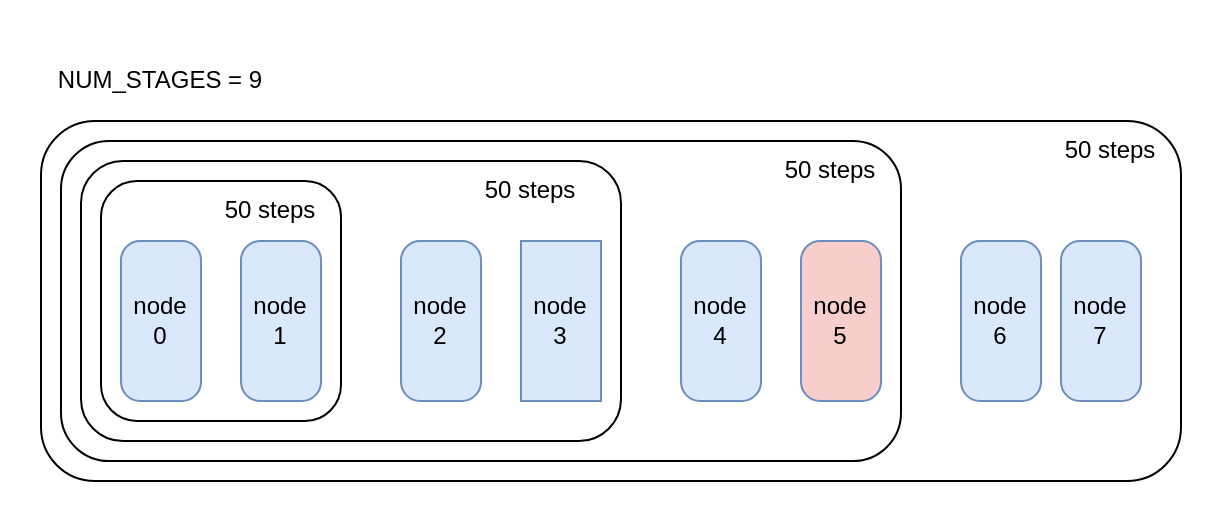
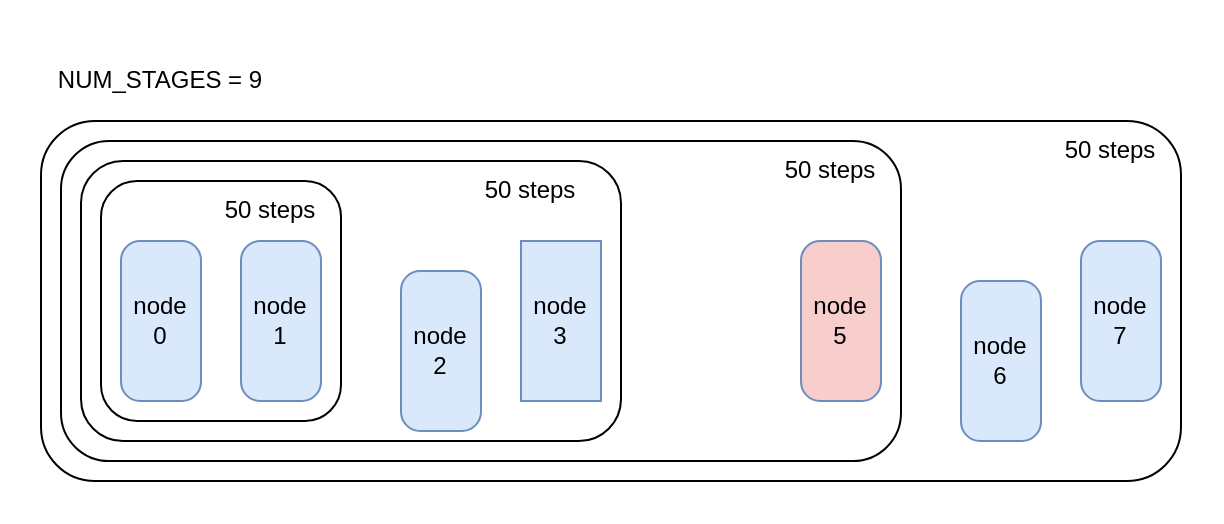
(441, 321) -> (441, 351)
(721, 321) -> none
(1001, 321) -> (1001, 361)
(1101, 321) -> (1121, 321)
